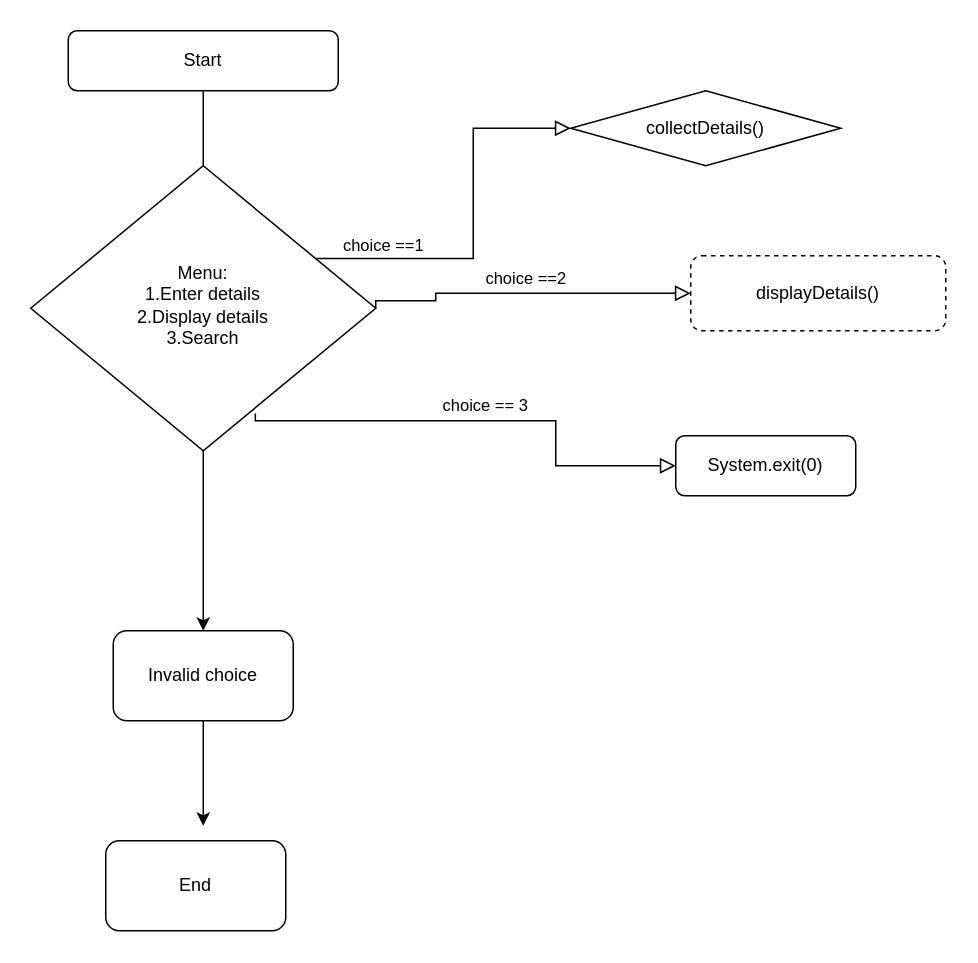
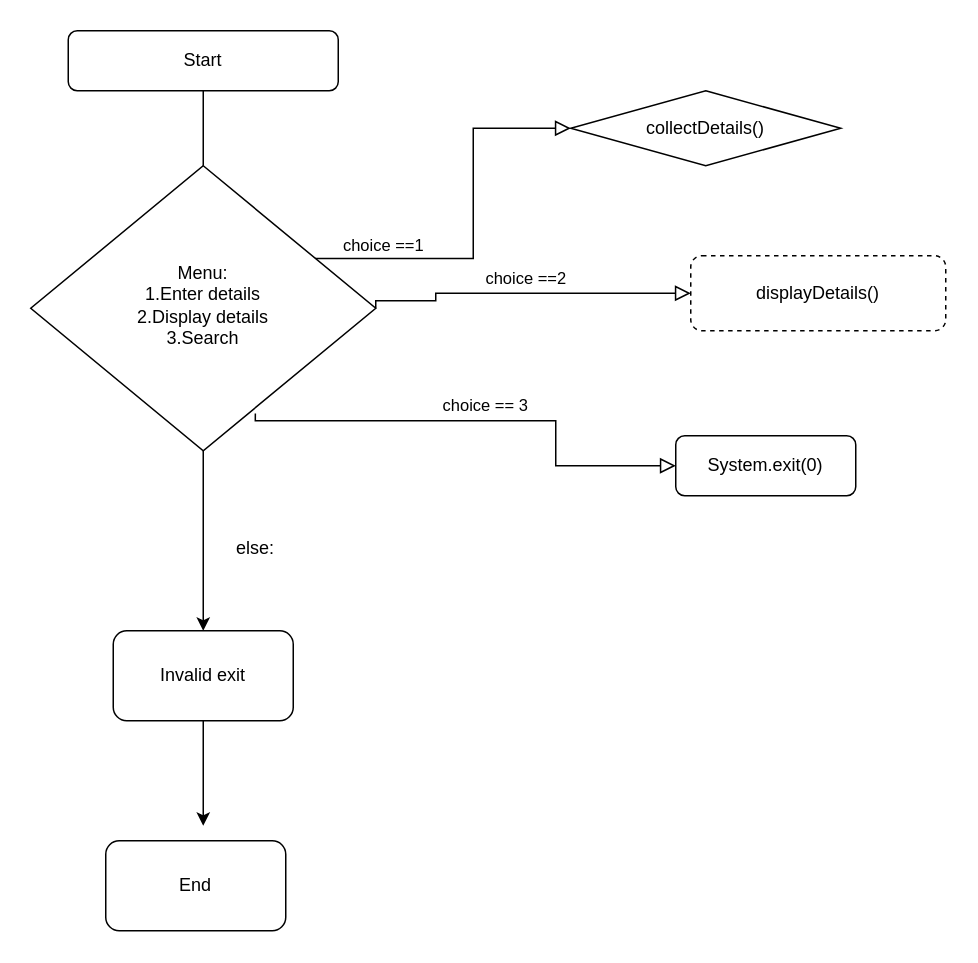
none -> (256, 548)
(203, 676) -> (203, 676)
